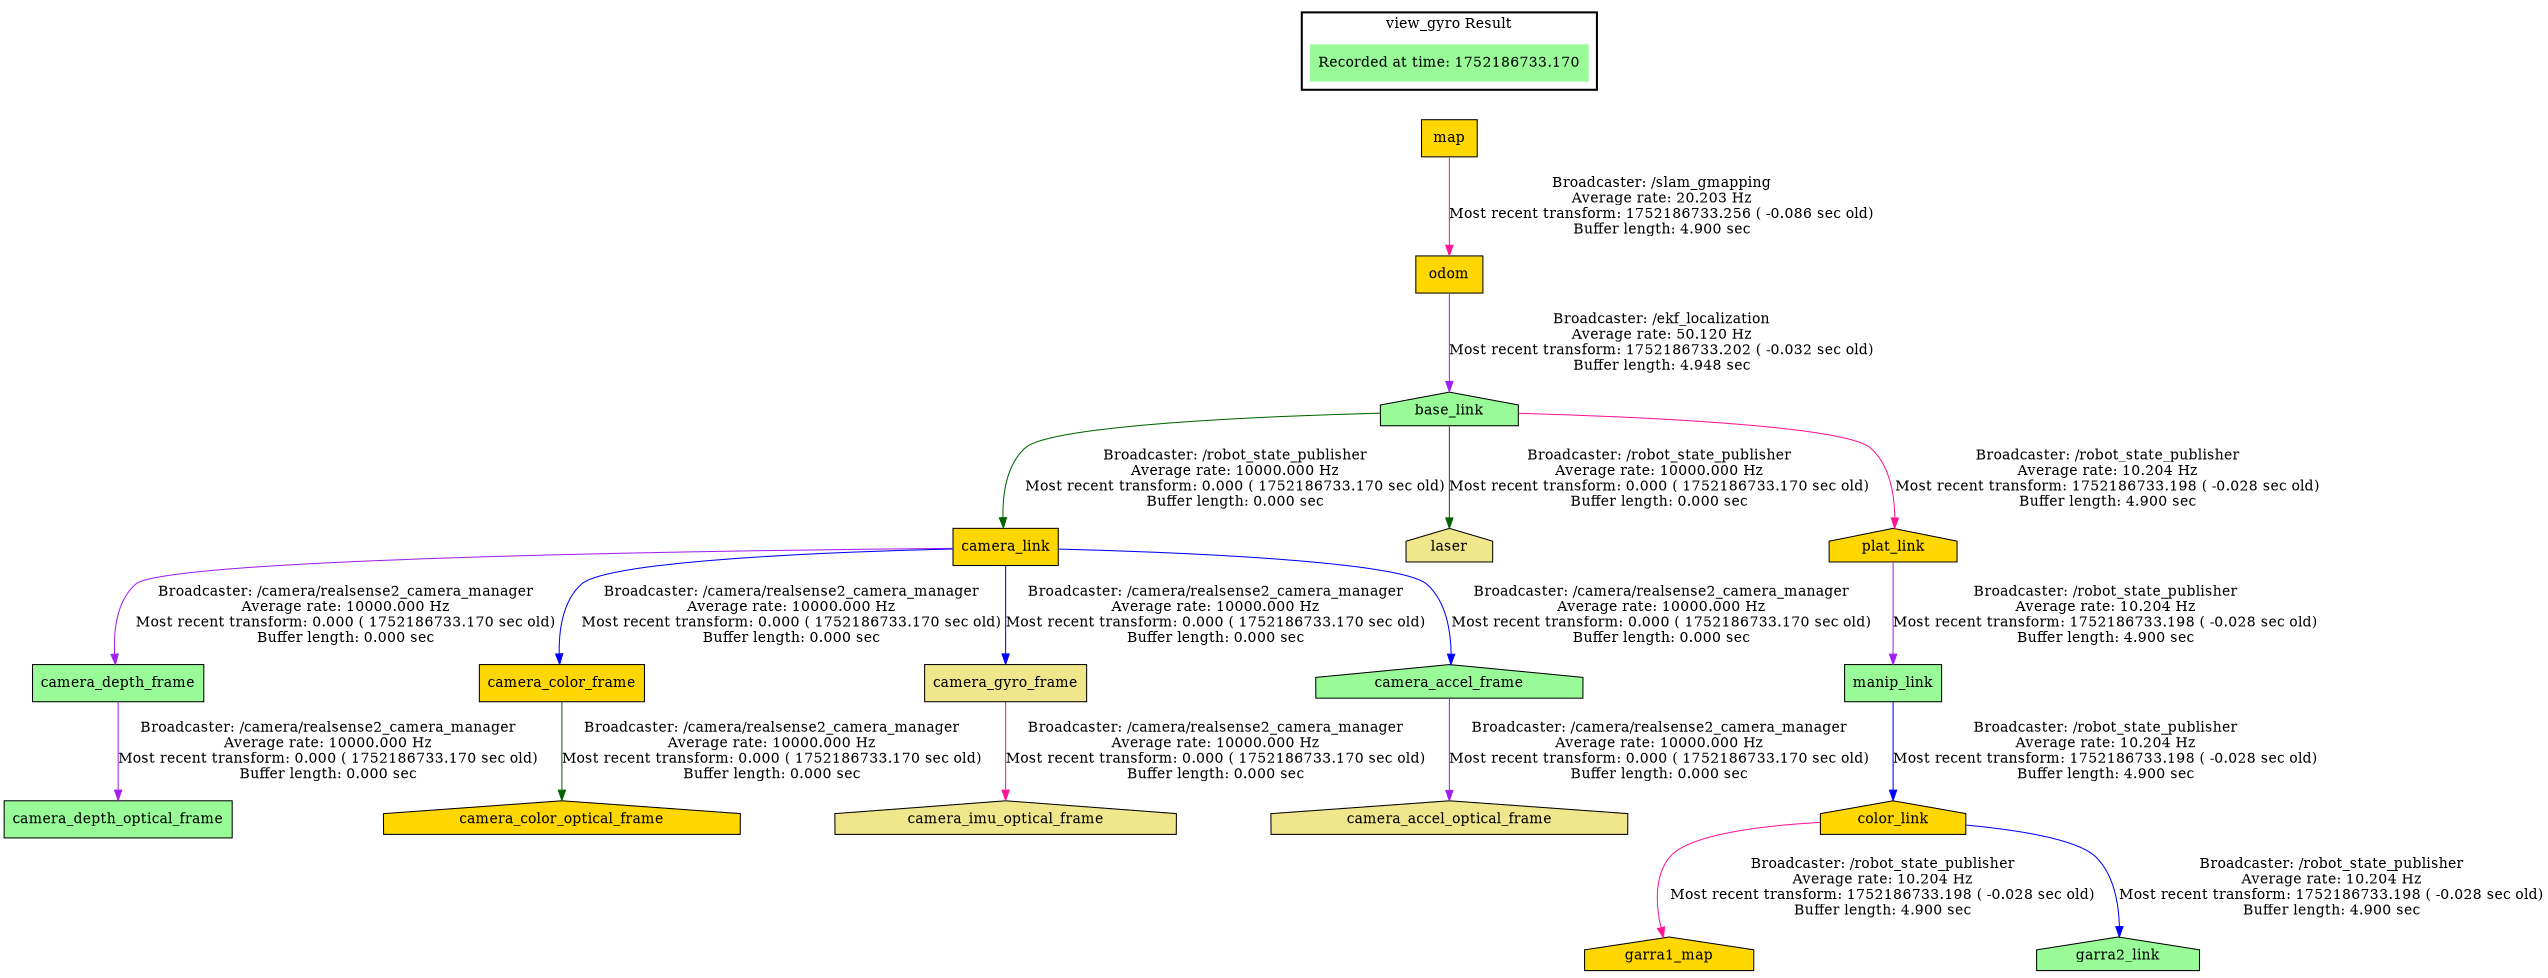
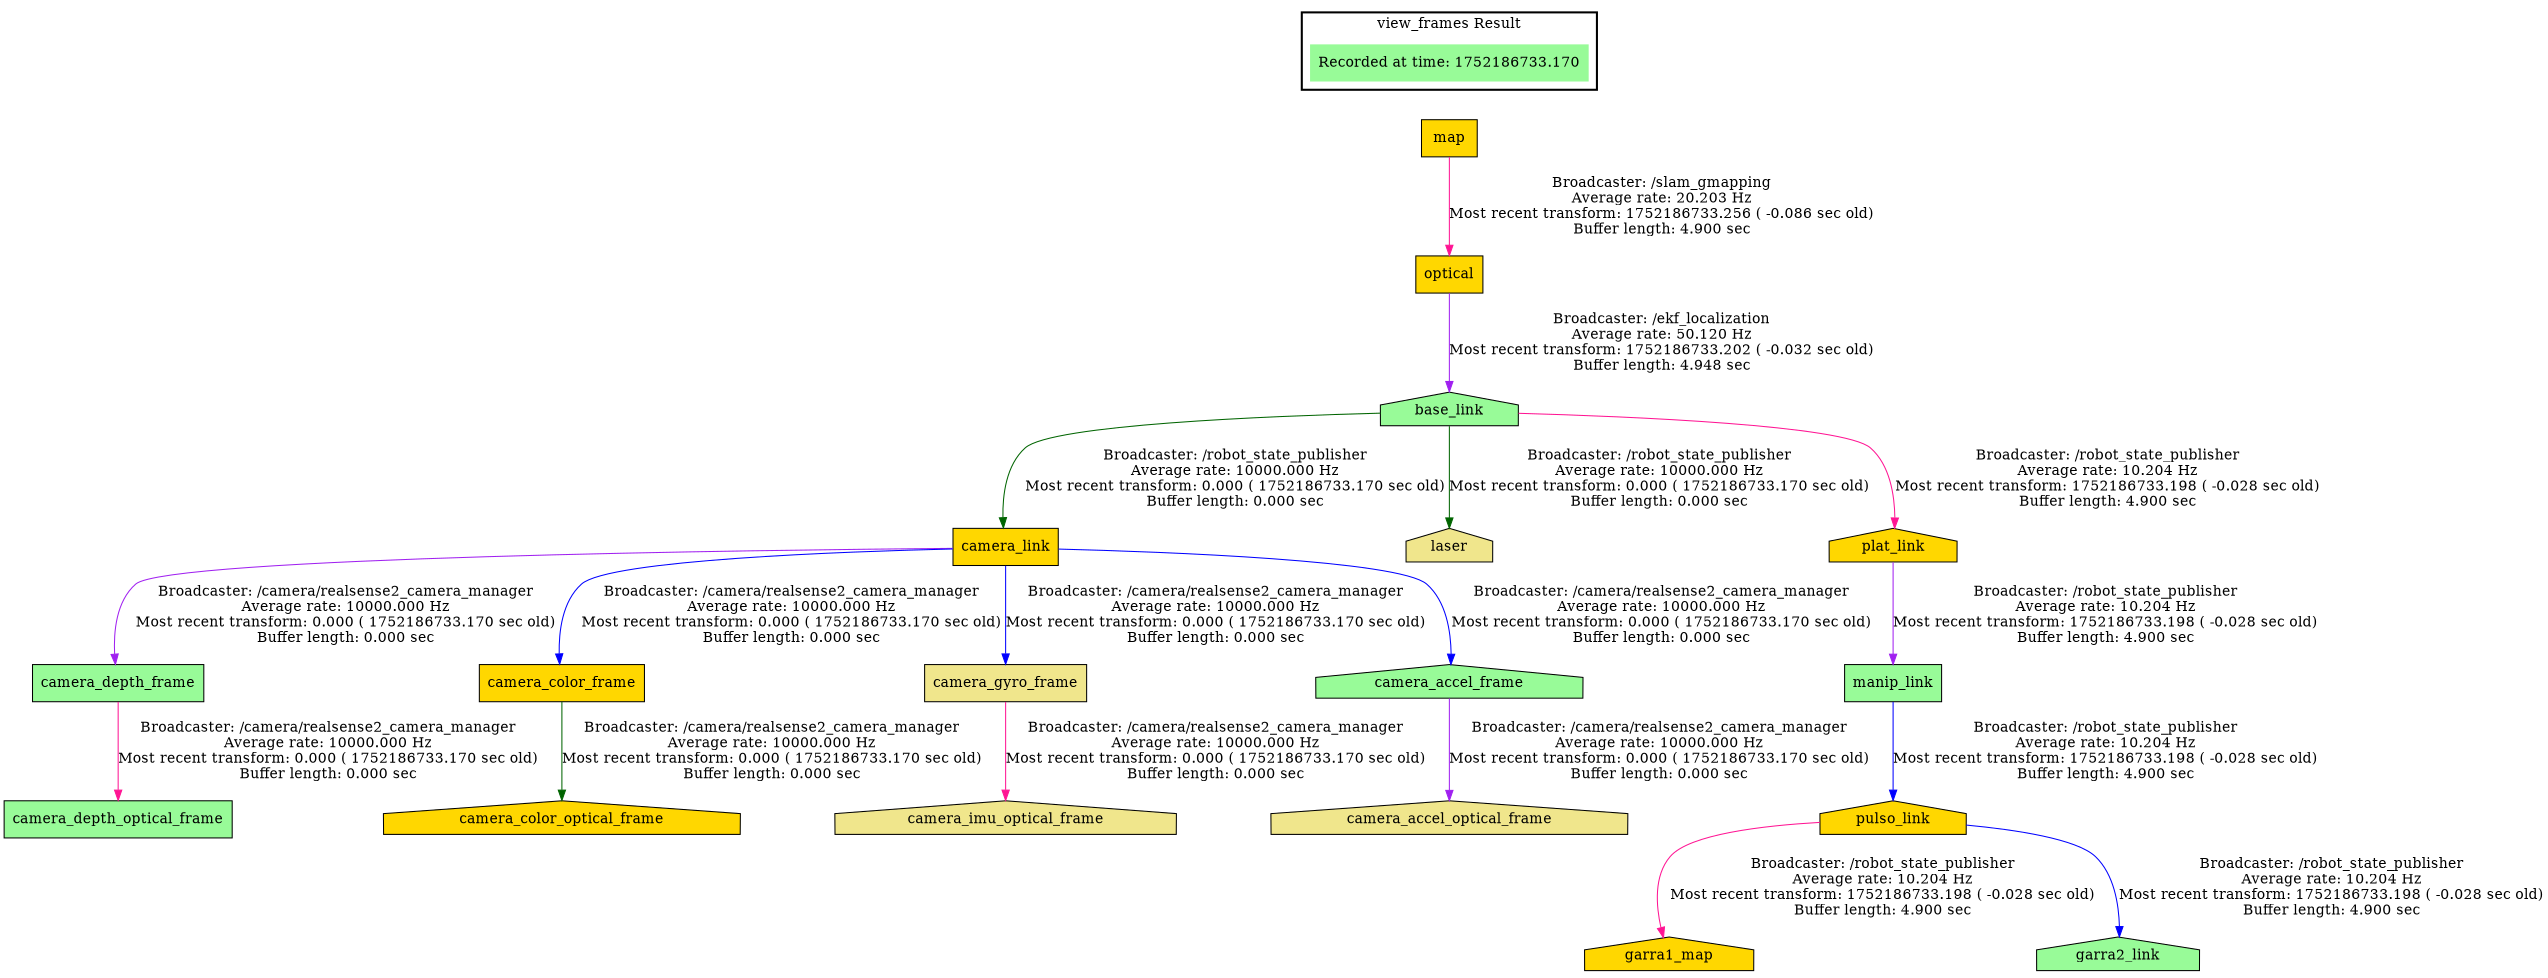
(1449, 24) -> (1449, 24)
(1449, 274) -> (1449, 274)
(118, 746) -> (118, 746)
(1893, 819) -> (1893, 819)
